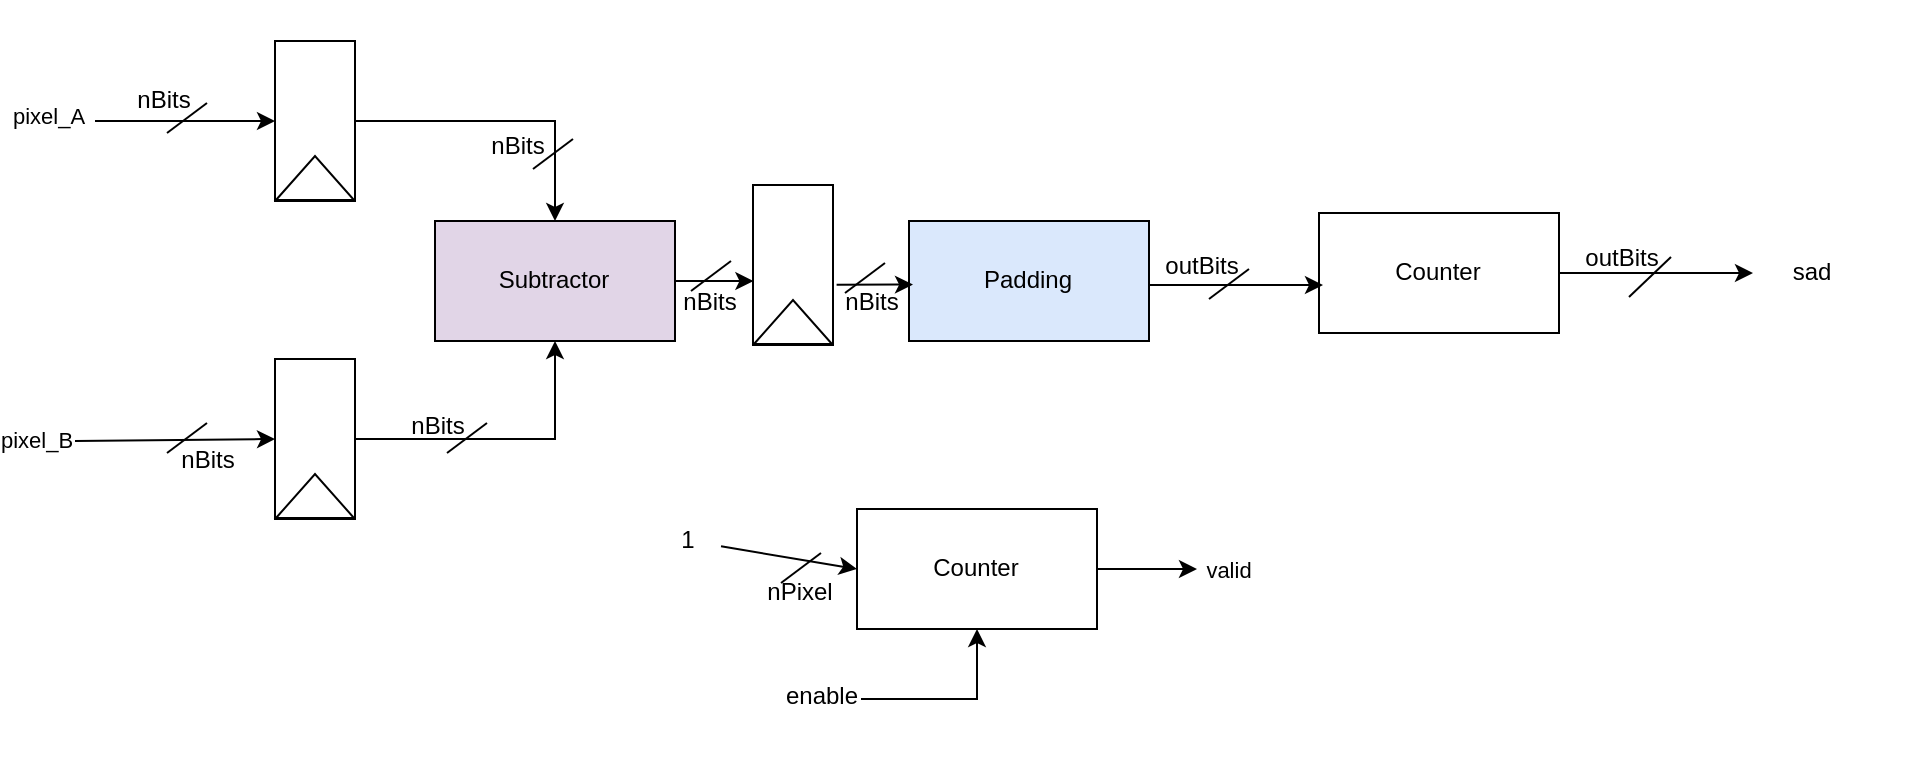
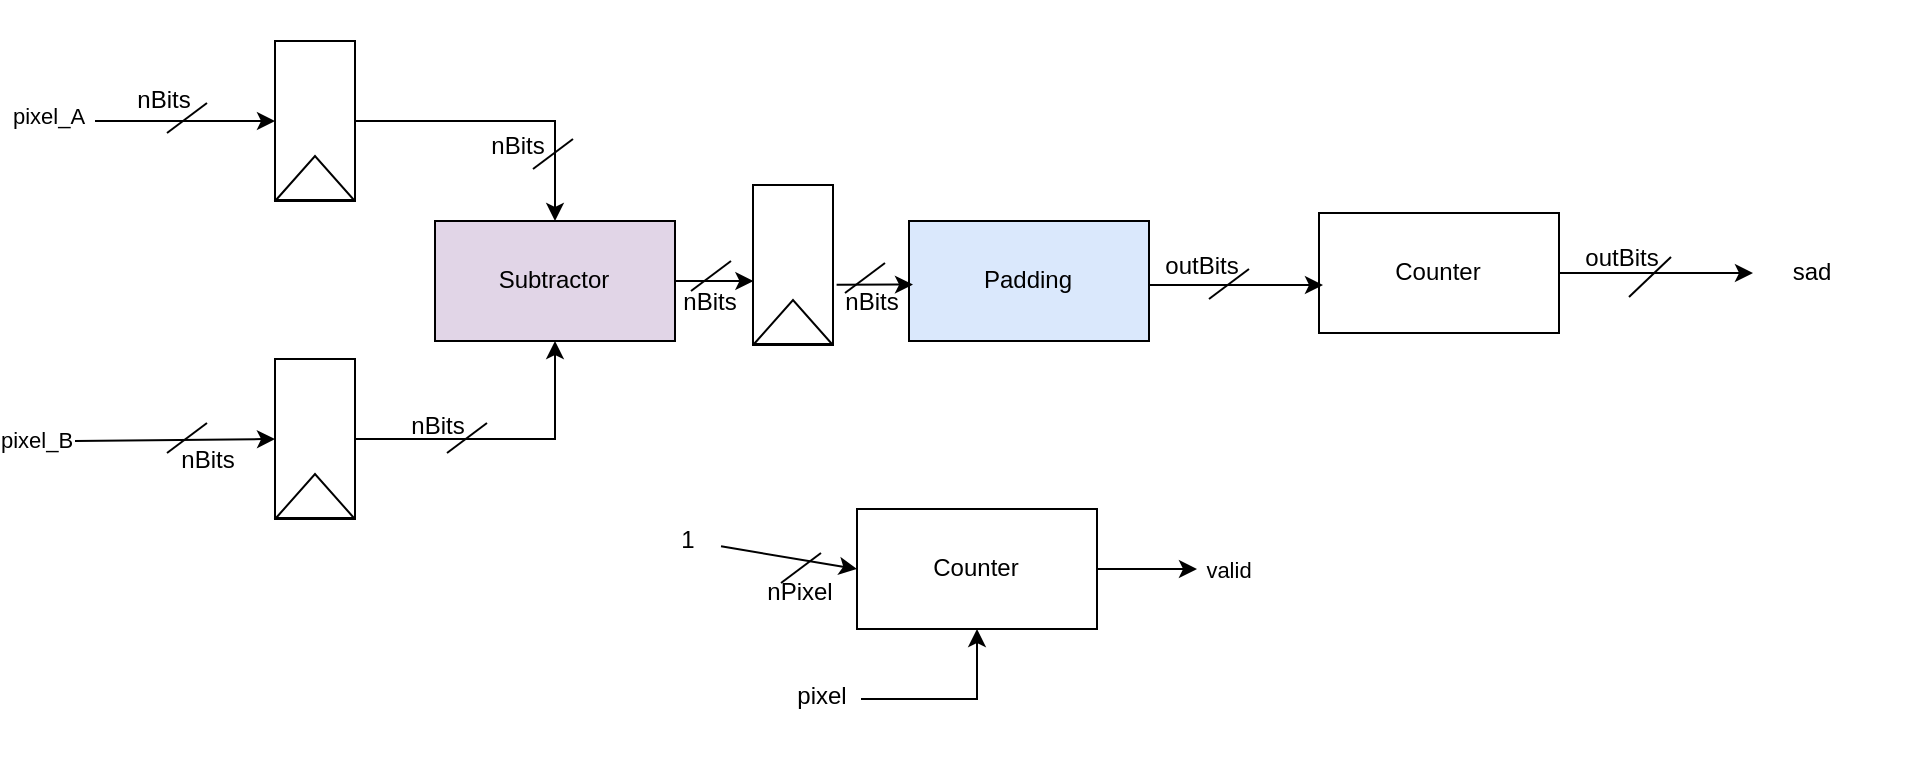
(823, 697) -> (823, 697)
